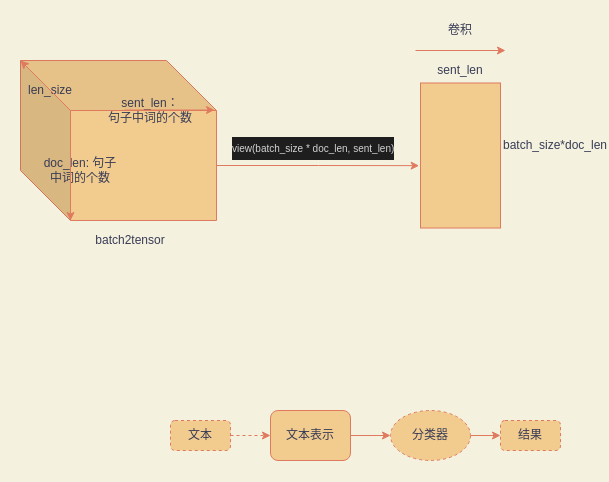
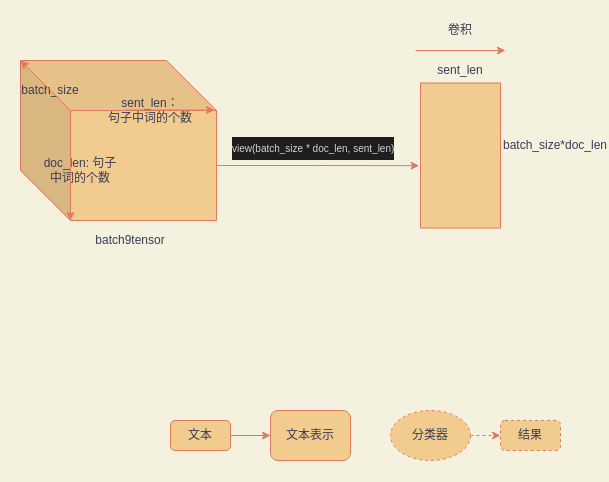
(51, 91) -> (51, 91)
(131, 241) -> (131, 241)
(201, 436) -> (201, 436)
(246, 436) -> (246, 436)
(367, 436) -> none
(483, 436) -> (483, 436)
